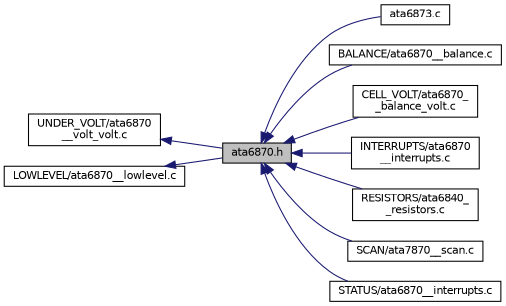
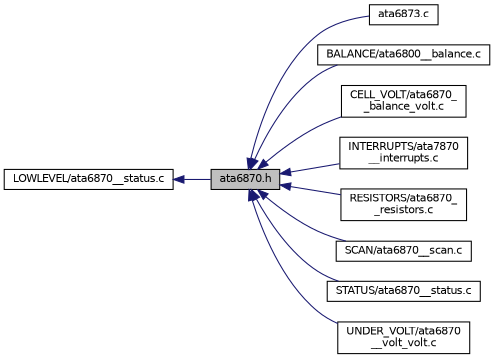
(415, 55) -> (404, 55)
(197, 144) -> (283, 270)
(415, 153) -> (404, 153)
(94, 176) -> (89, 179)
(415, 205) -> (404, 205)
(415, 251) -> (404, 251)
(415, 291) -> (404, 291)
